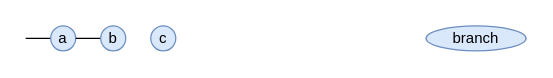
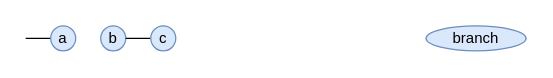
(88, 38) -> none
none -> (138, 38)
